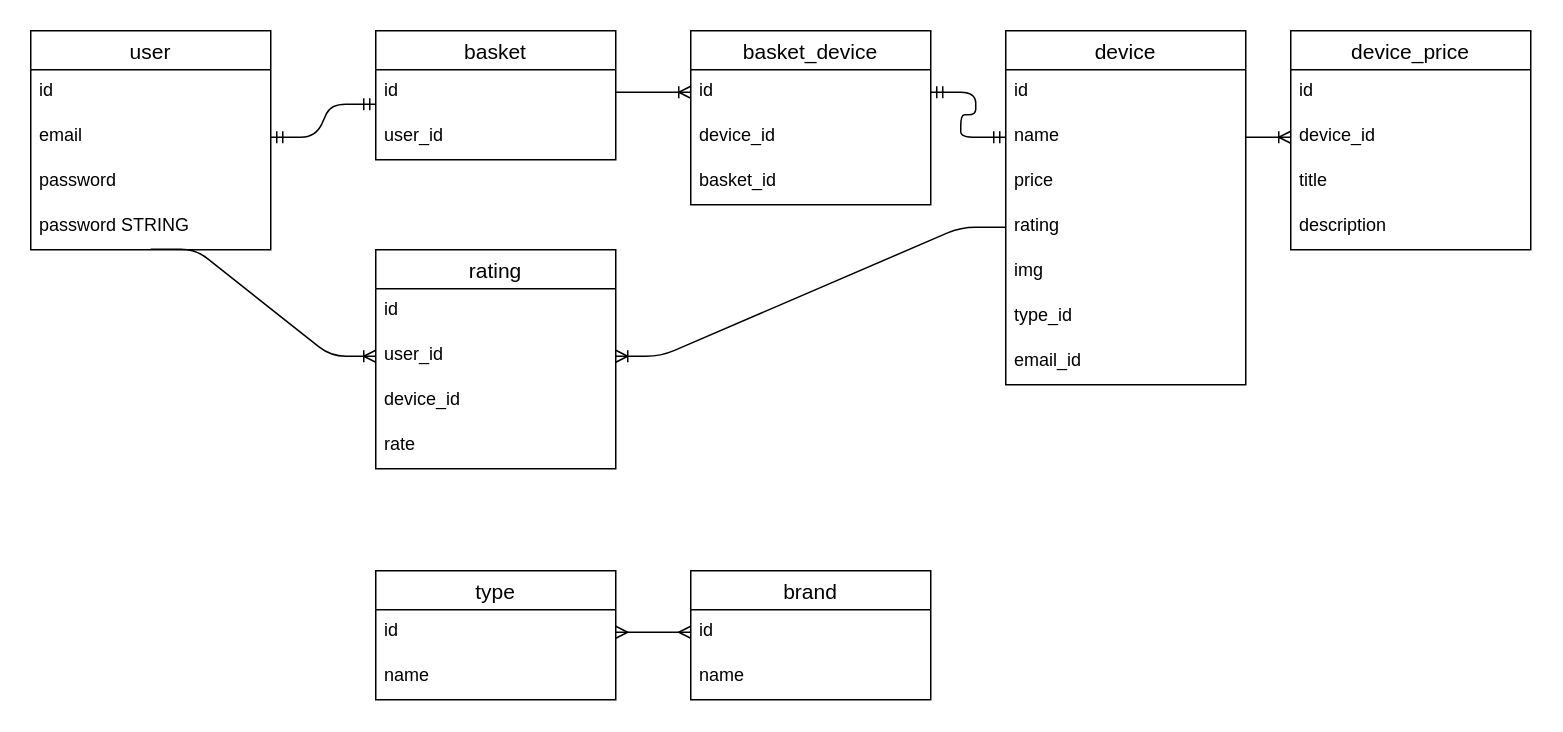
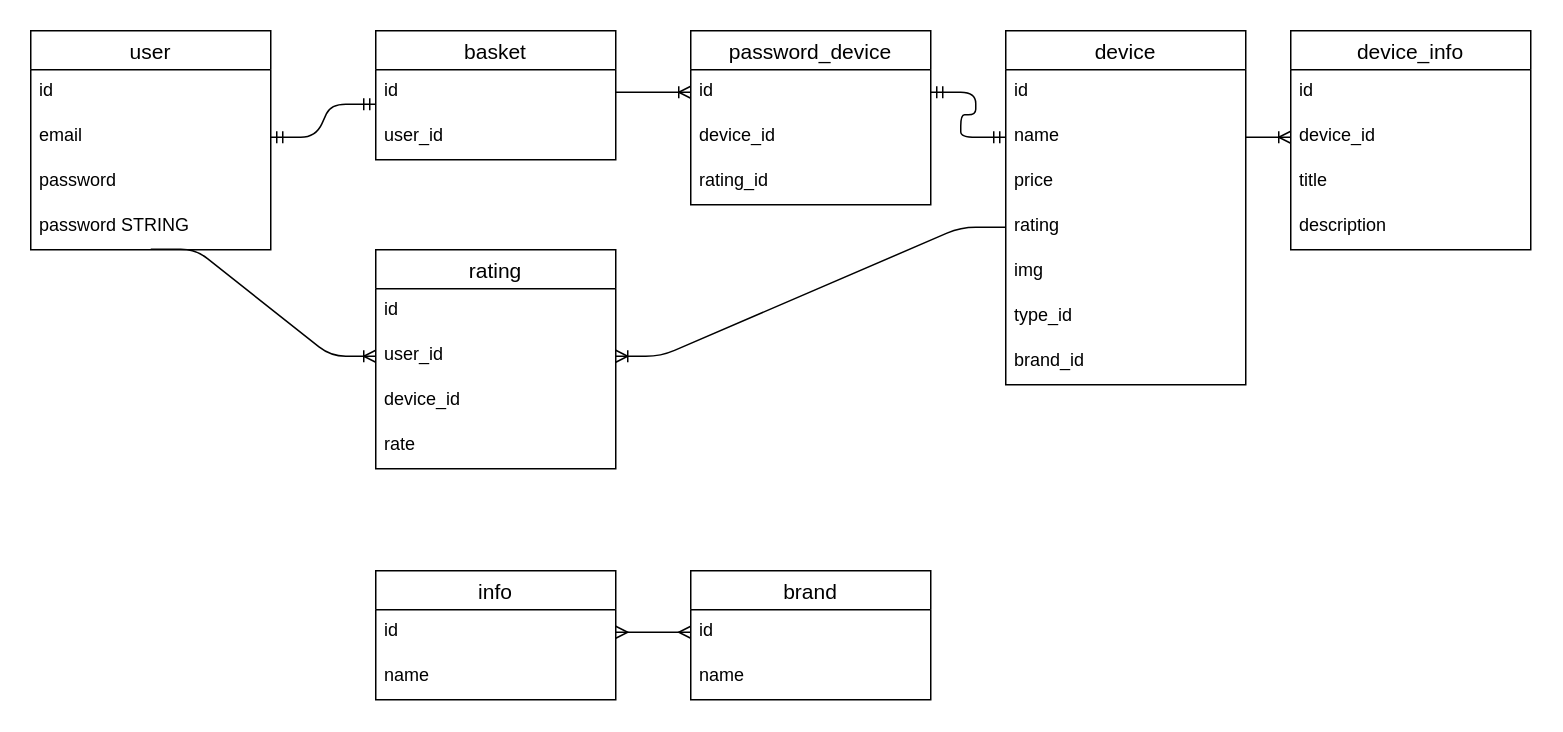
(810, 52) -> (810, 52)
(1410, 52) -> (1410, 52)
(742, 180) -> (740, 180)
(1047, 360) -> (1052, 360)
(495, 592) -> (495, 592)
